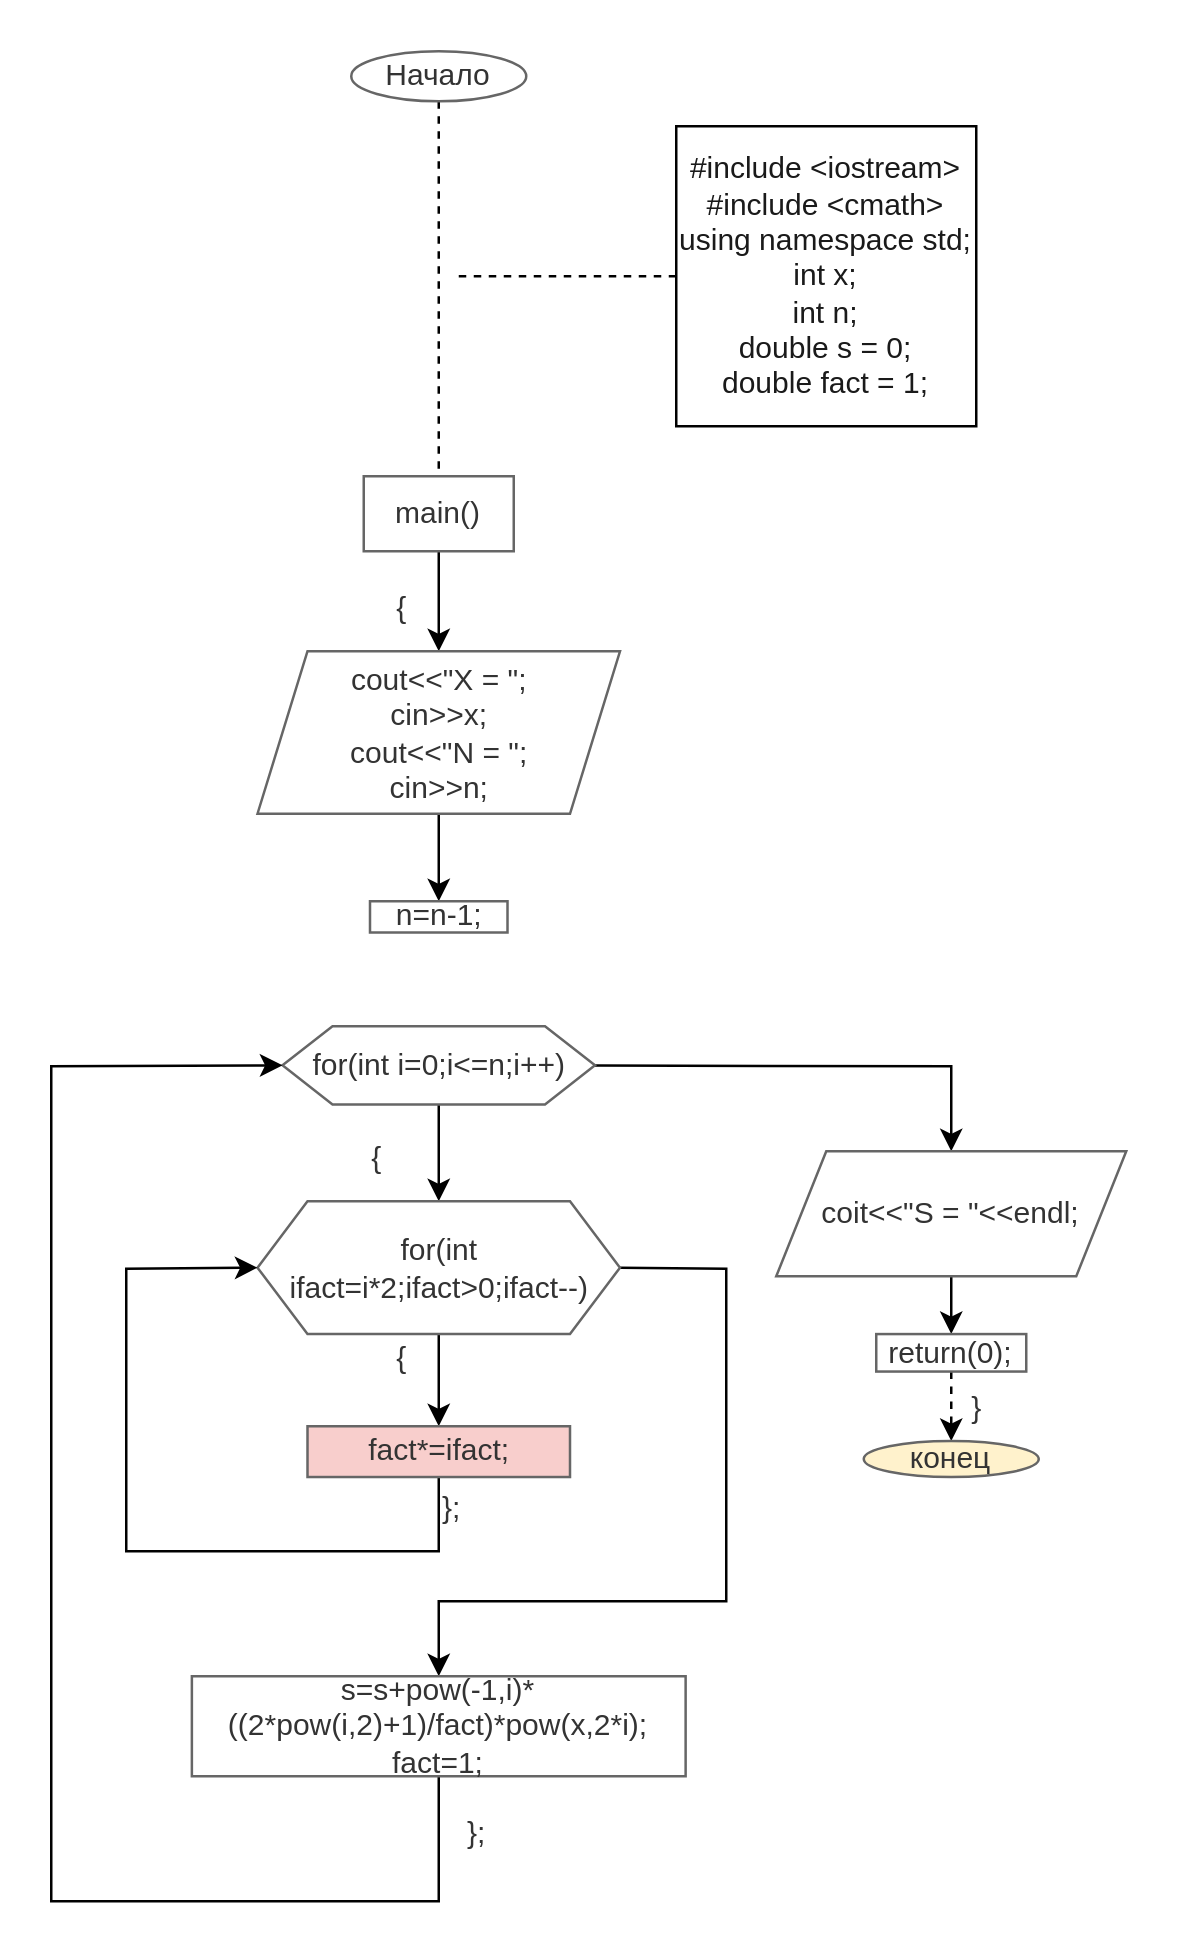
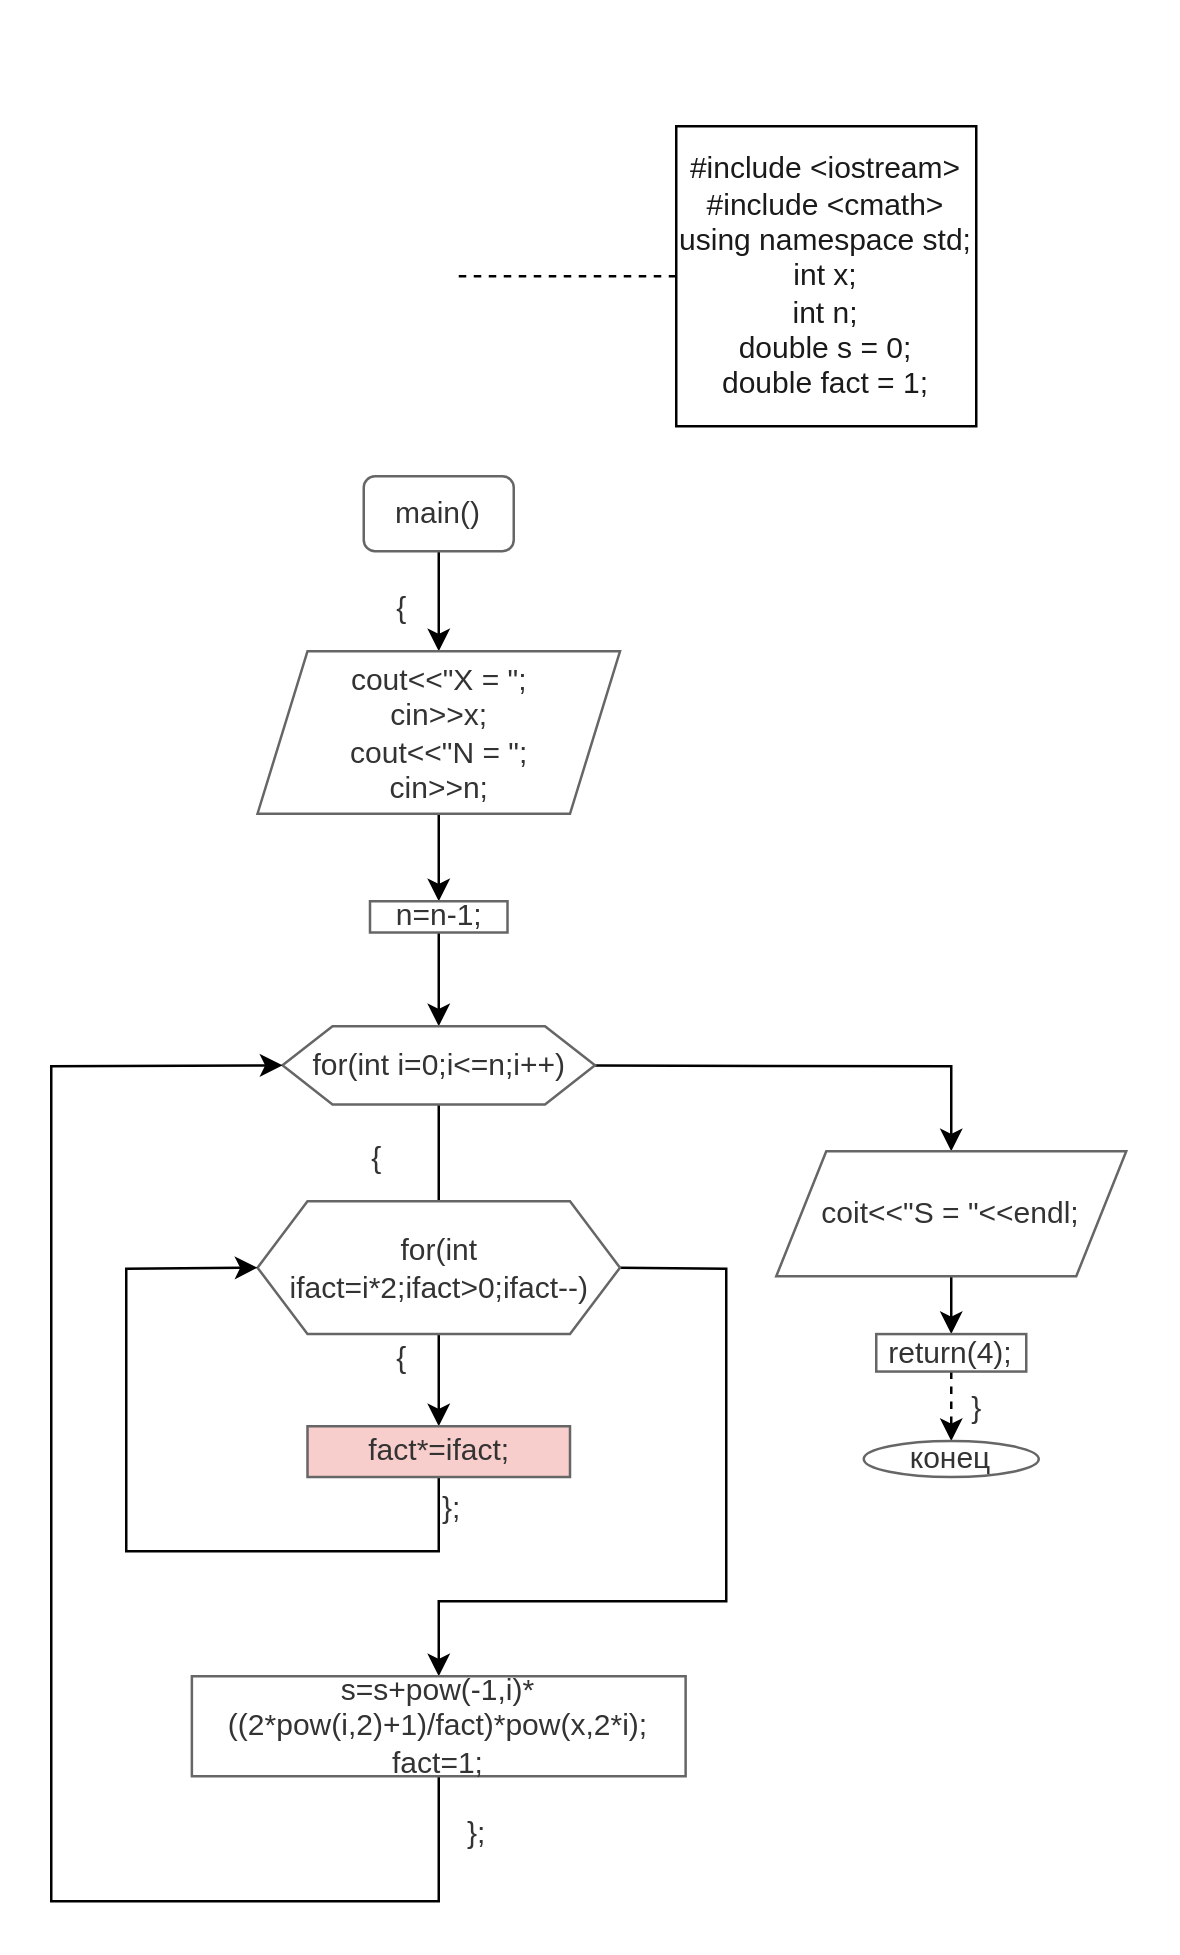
(439, 76) -> none
(439, 285) -> none
(439, 514) -> (439, 514)
none -> (439, 971)
(439, 1183) -> (439, 1190)
(951, 1354) -> (951, 1354)
(951, 1459) -> (951, 1459)
